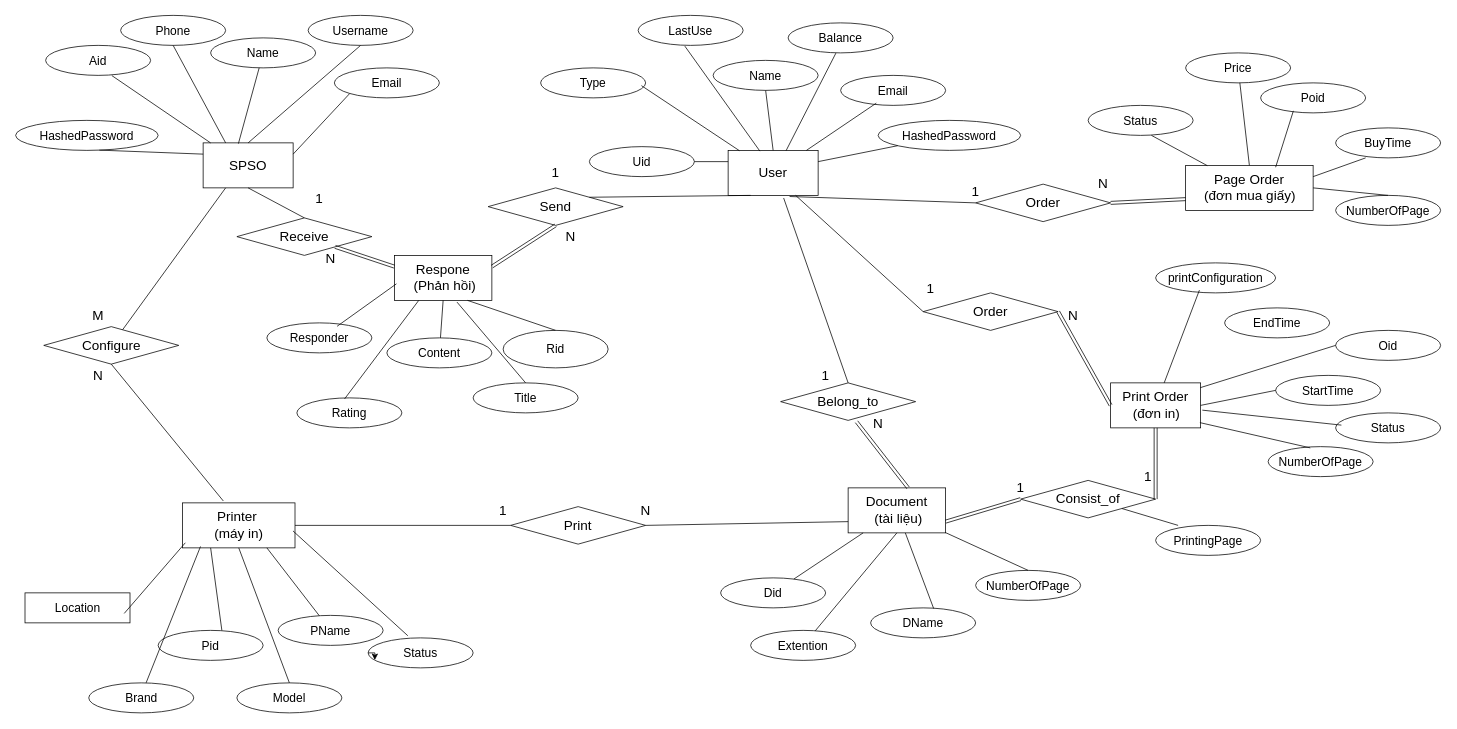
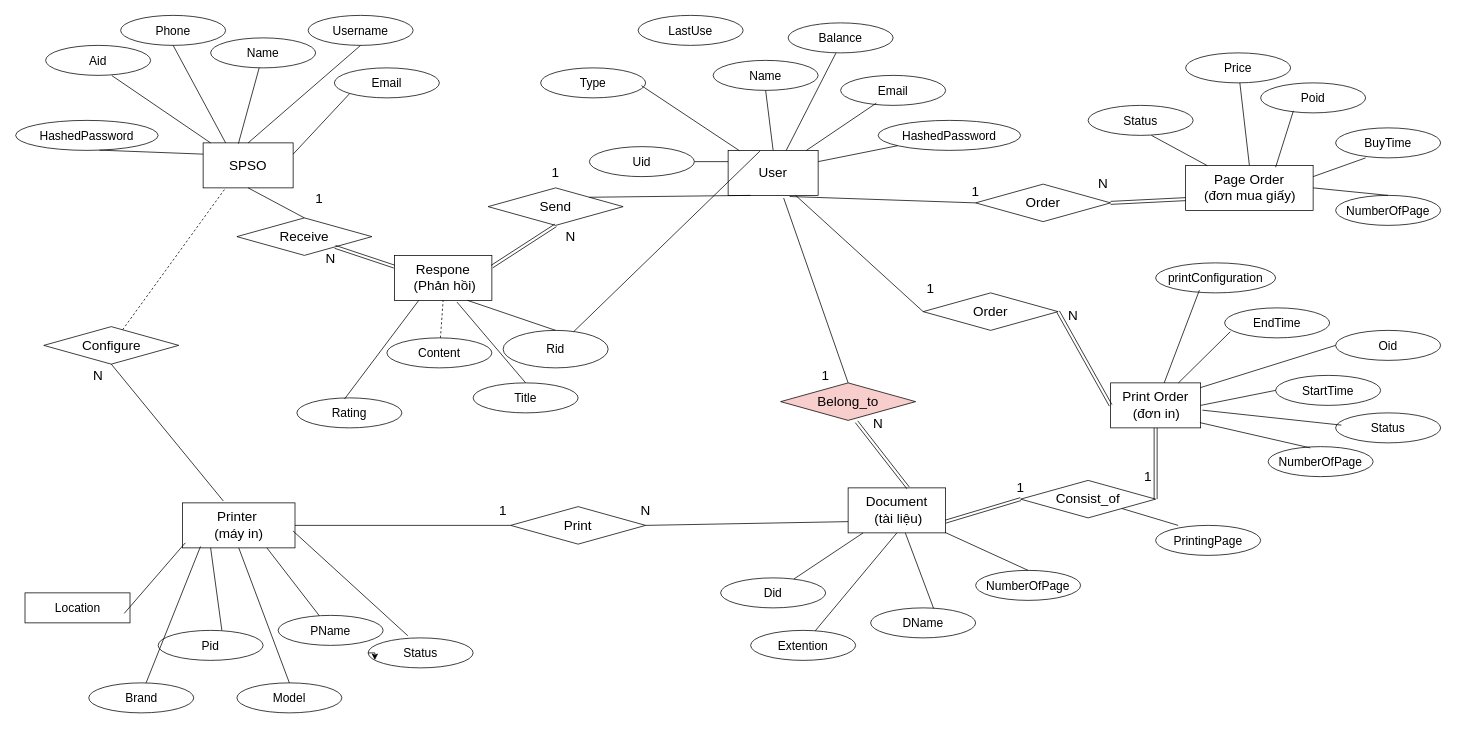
(722, 99) -> (667, 241)
(174, 258) -> (174, 258)
(367, 305) -> none
(98, 315) -> none
(442, 319) -> (442, 319)
(319, 338) -> none
none -> (1204, 357)
(848, 402) -> (848, 402)
